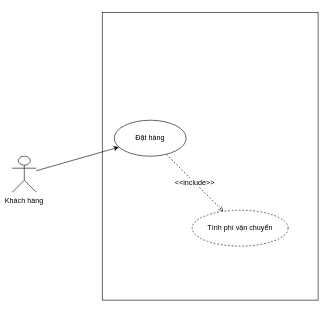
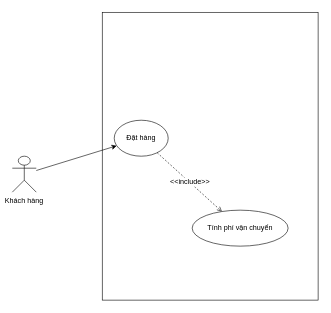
(150, 138) -> (141, 138)
(240, 228) -> (240, 228)
